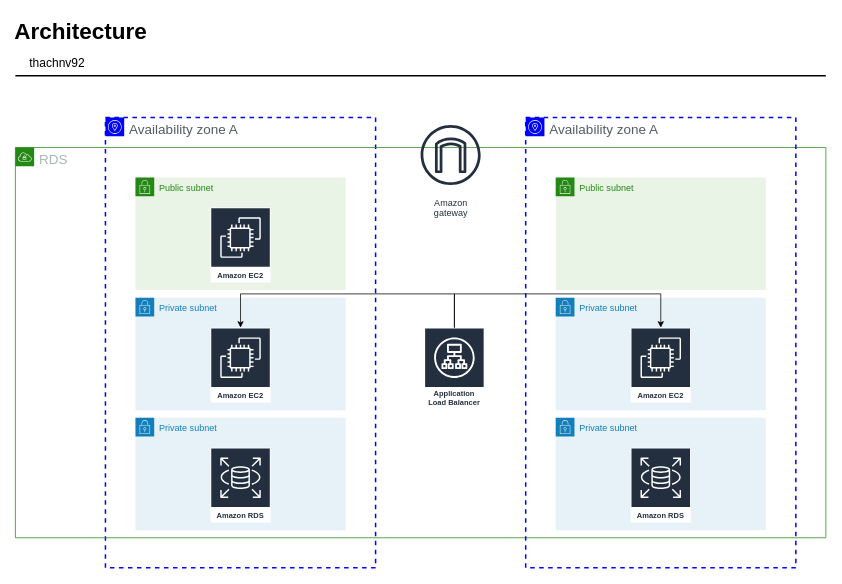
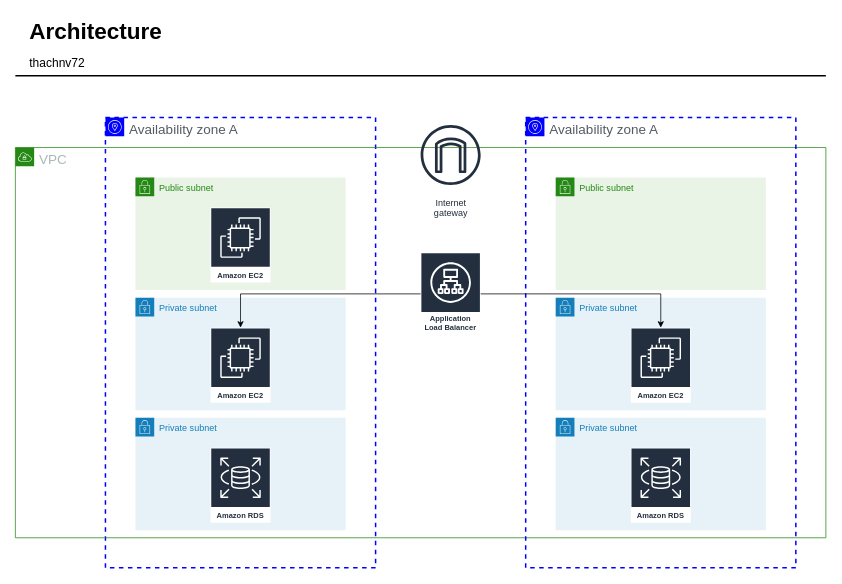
(84, 31) -> (99, 31)
(60, 63) -> (60, 63)
(47, 158) -> (47, 158)
(451, 208) -> (451, 208)
(454, 369) -> (450, 294)
